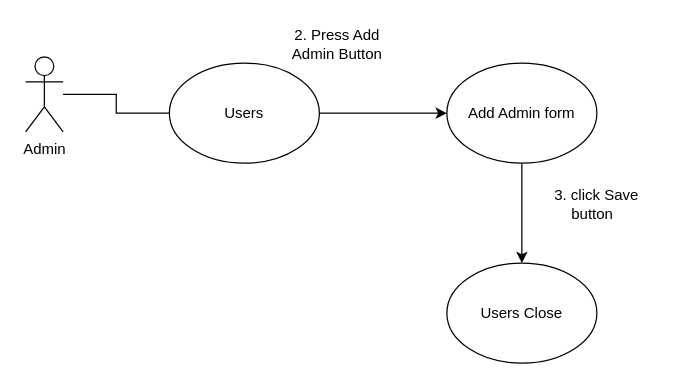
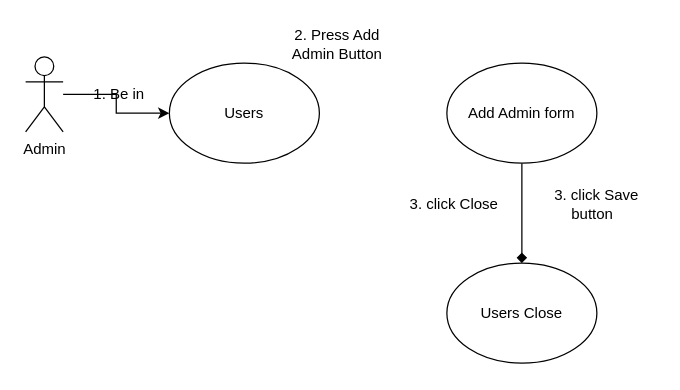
none -> (119, 94)
(163, 113) -> (159, 113)
(379, 113) -> none
none -> (454, 204)
(522, 253) -> (522, 252)
